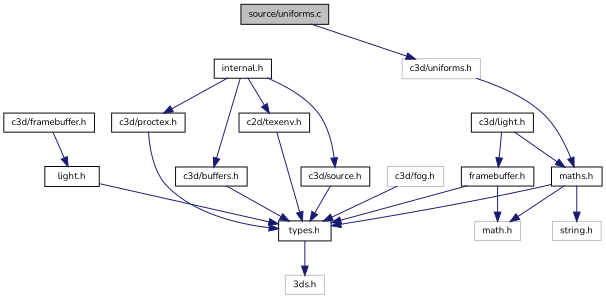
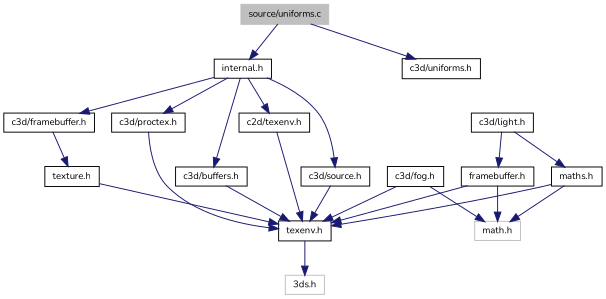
(285, 14) -> (285, 14)
none -> (267, 38)
(441, 69) -> (441, 69)
none -> (151, 94)
(534, 106) -> none
(72, 177) -> (72, 177)
(416, 177) -> (416, 177)
none -> (449, 199)
(305, 231) -> (305, 231)
(577, 231) -> none
